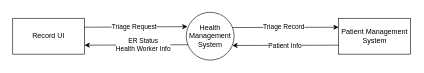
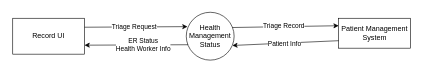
(210, 36) -> (210, 36)
(375, 36) -> (375, 33)
